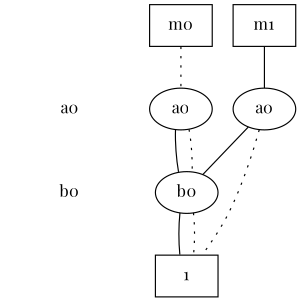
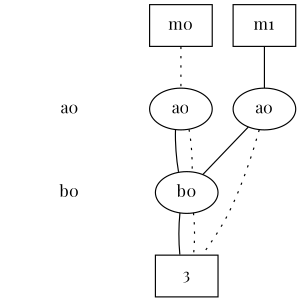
(187, 276) -> (187, 276)
